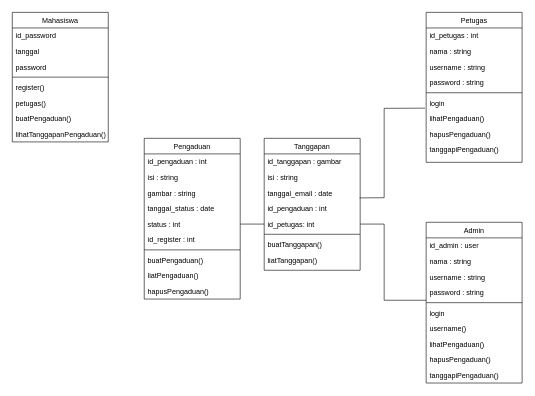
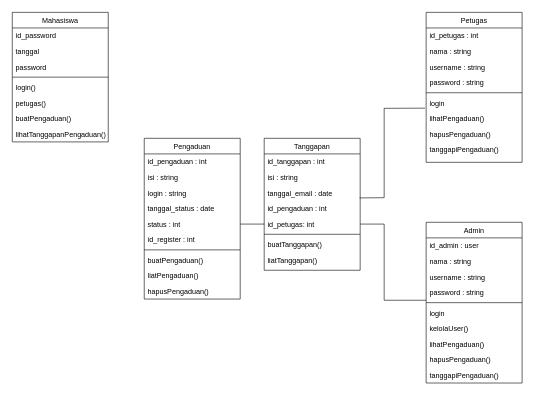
(35, 88) -> (28, 88)
(306, 162) -> (299, 162)
(174, 193) -> (170, 193)
(450, 329) -> (452, 329)
